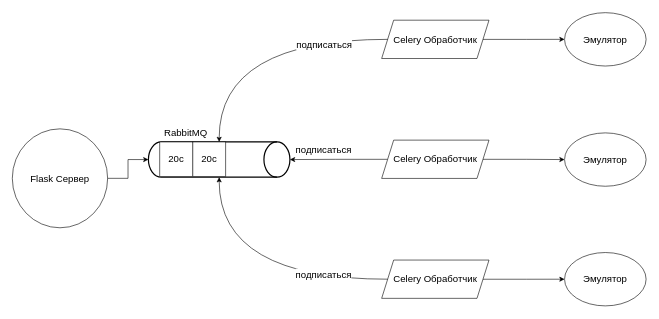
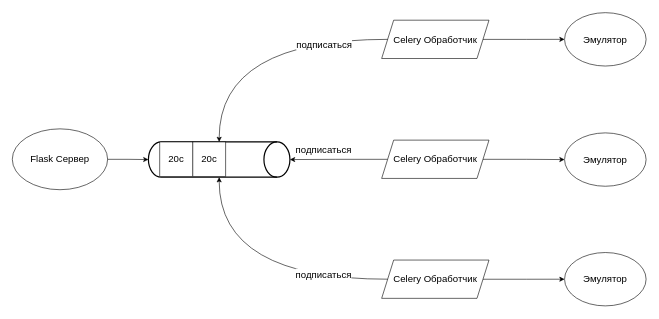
(186, 132) -> none
(60, 178) -> (60, 159)
